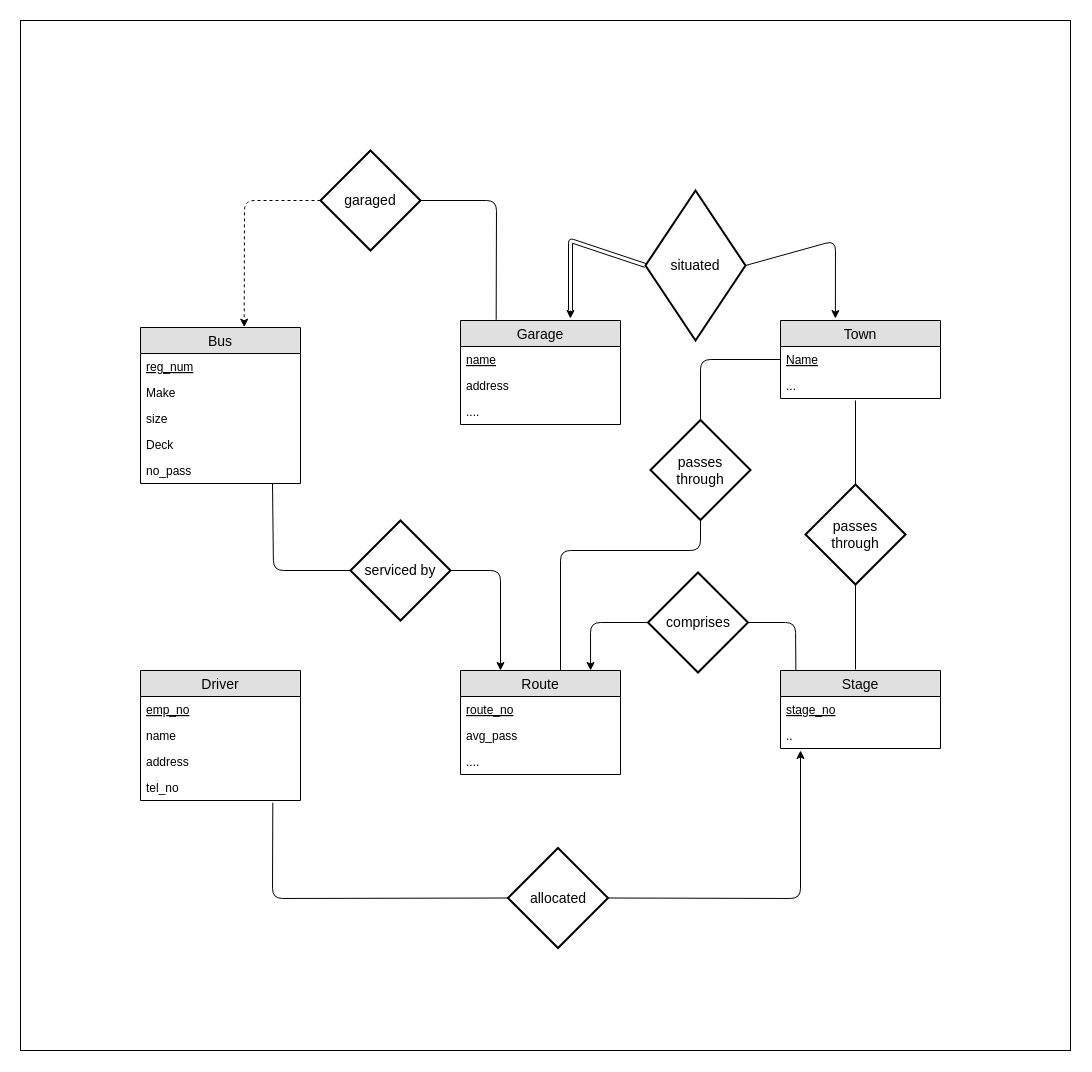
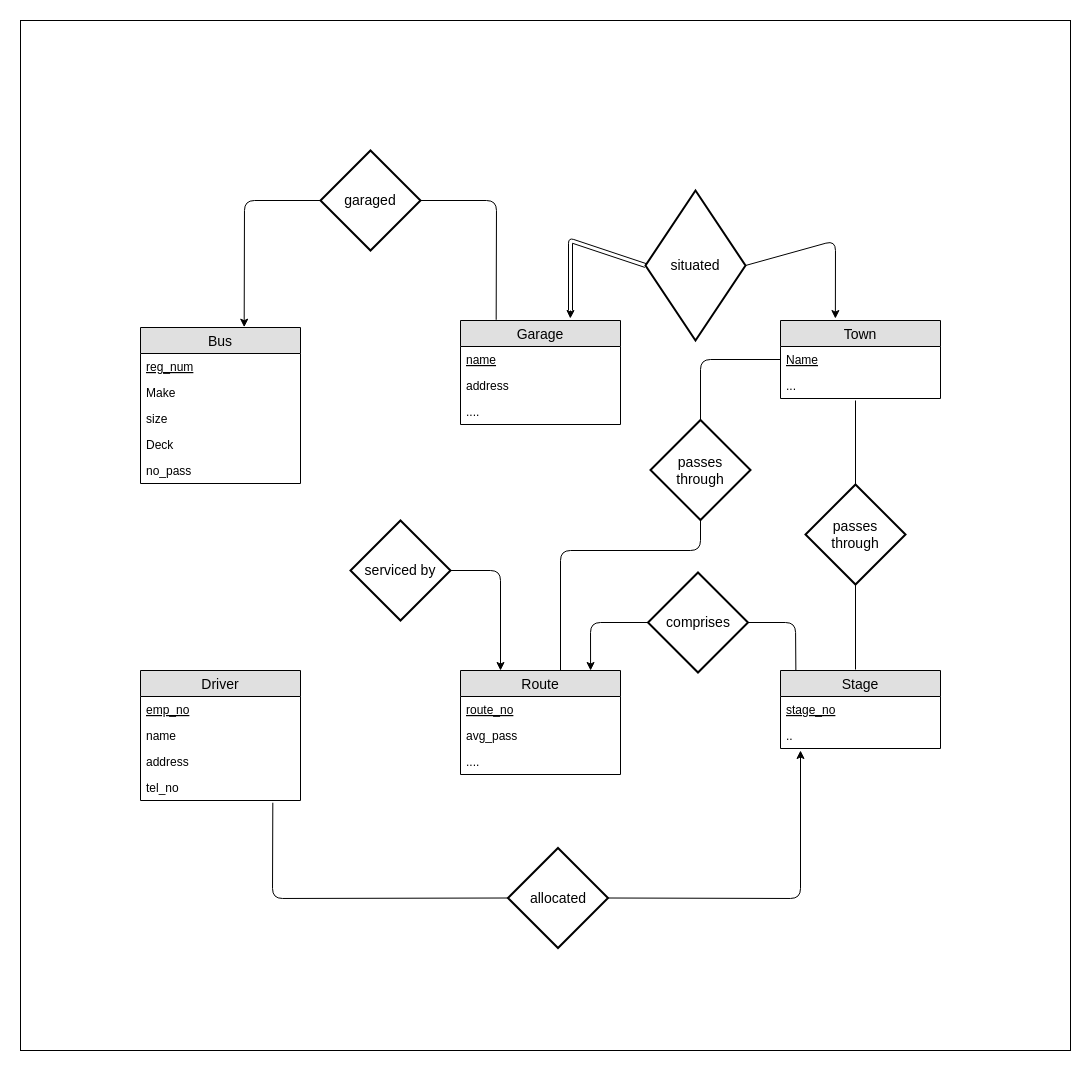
(244, 229) -> (244, 229)
(273, 561) -> none
